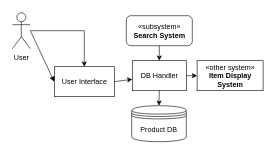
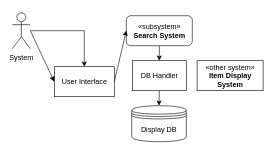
(22, 57) -> (22, 57)
(191, 76) -> none
(121, 81) -> (120, 58)
(159, 130) -> (159, 130)
